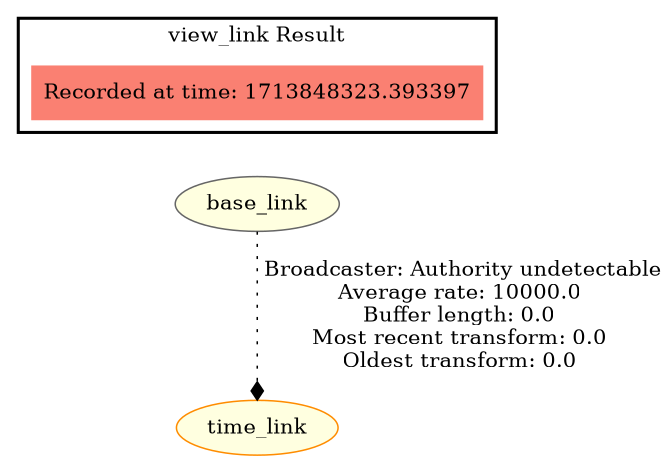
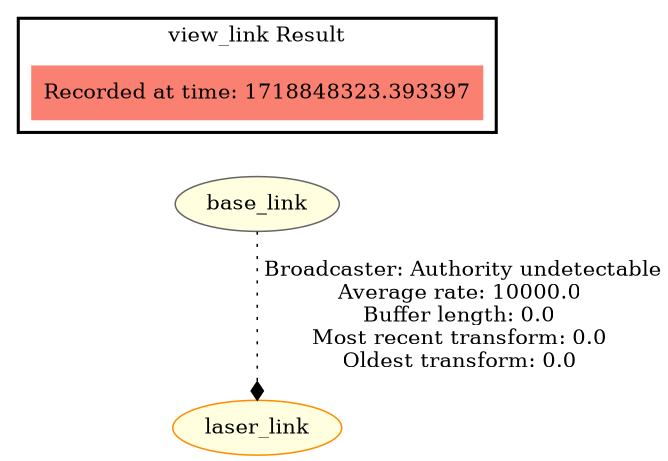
(257, 93) -> (257, 93)
(257, 428) -> (257, 428)
